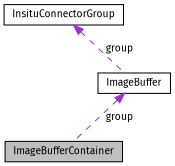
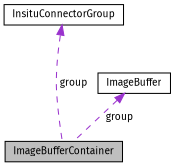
(103, 53) -> (56, 89)
